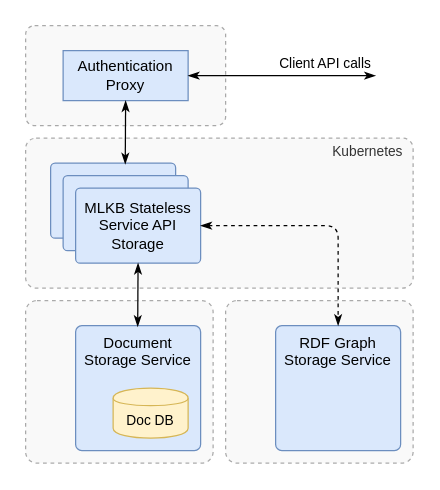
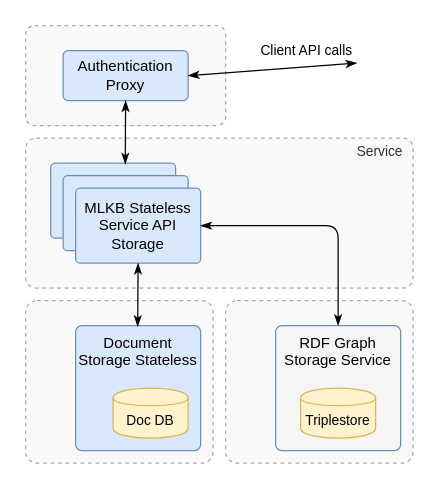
(326, 63) -> (307, 51)
(126, 76) -> (126, 76)
(365, 153) -> (378, 153)
(314, 226) -> (314, 226)
(138, 352) -> (138, 361)
(338, 352) -> (338, 352)
none -> (338, 413)
